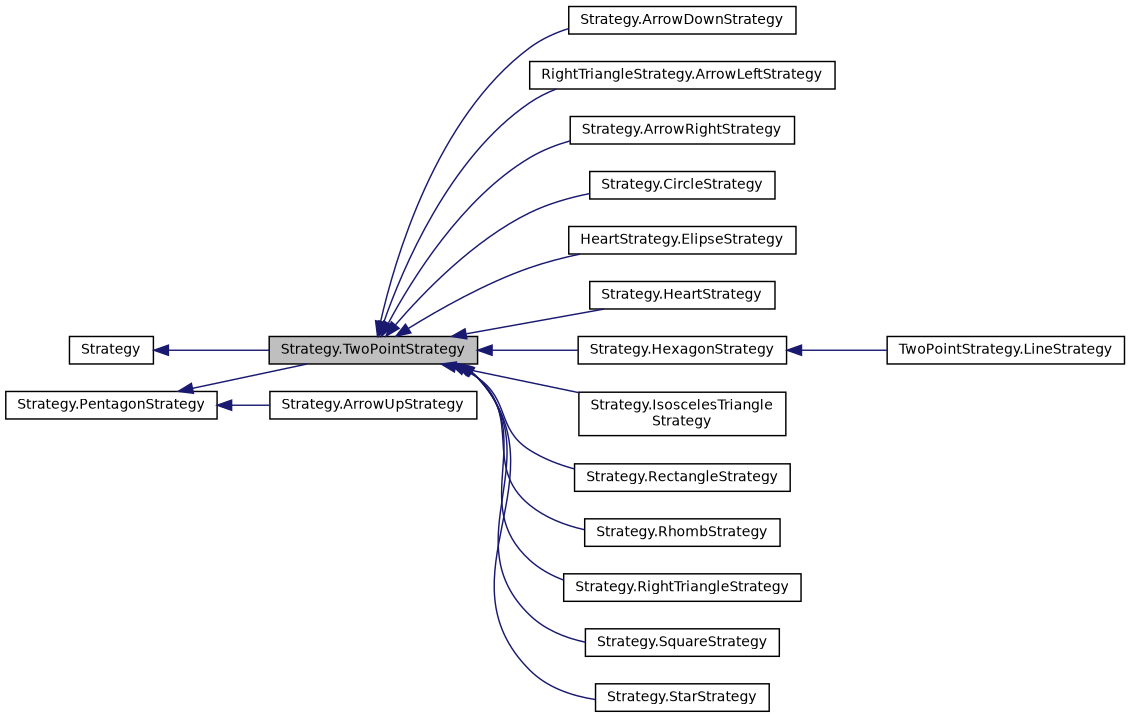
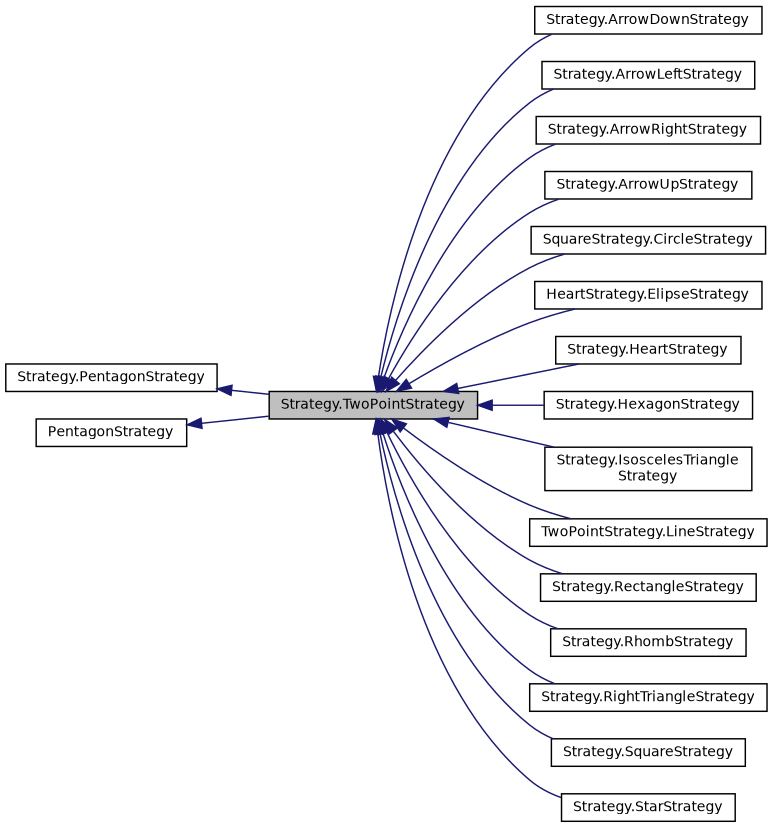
(682, 75) -> (648, 75)
(682, 185) -> (648, 240)
(111, 350) -> (111, 433)
(844, 350) -> (483, 481)
(251, 405) -> (460, 275)
